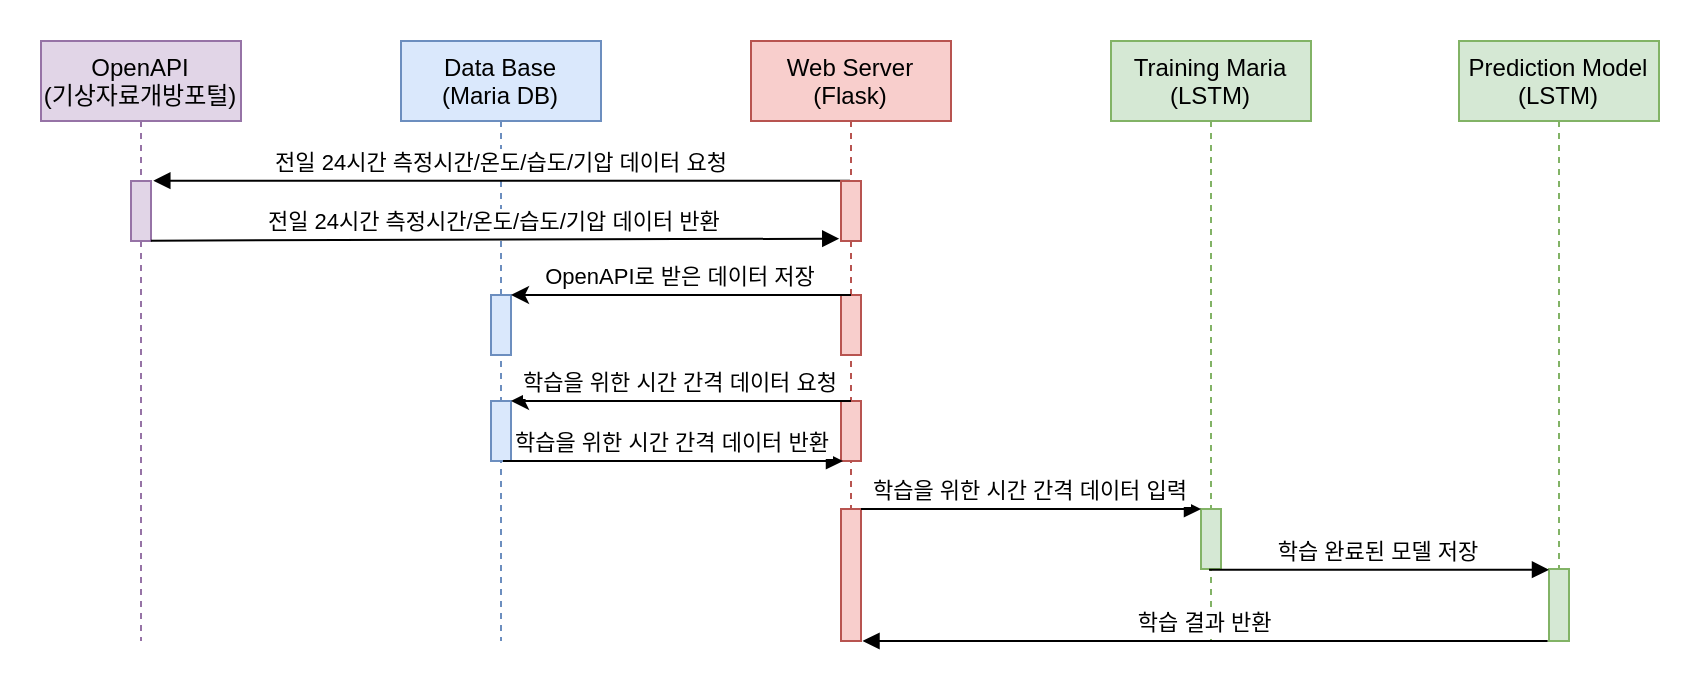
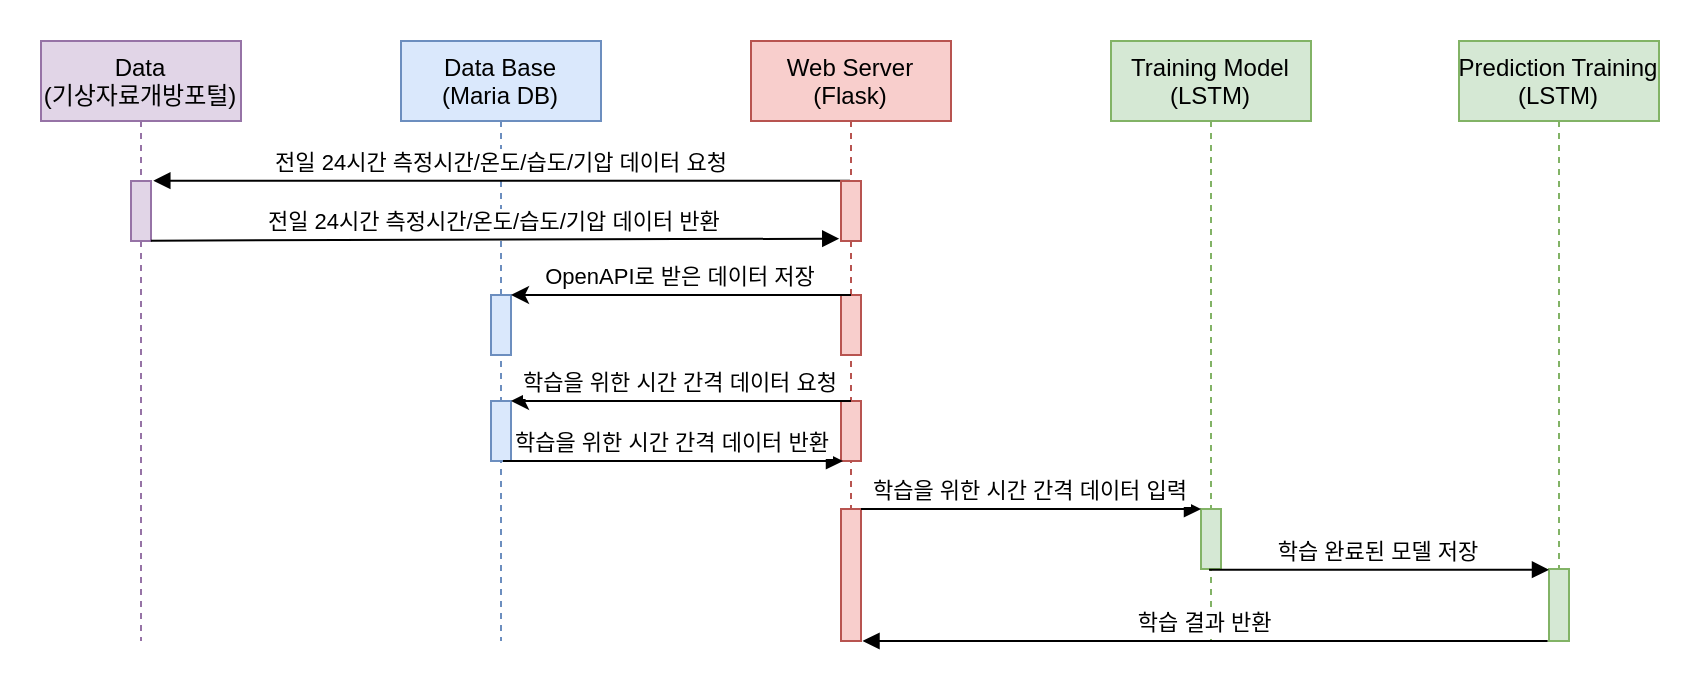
(140, 68) -> (140, 68)
(1210, 68) -> (1210, 68)
(1558, 68) -> (1558, 68)
